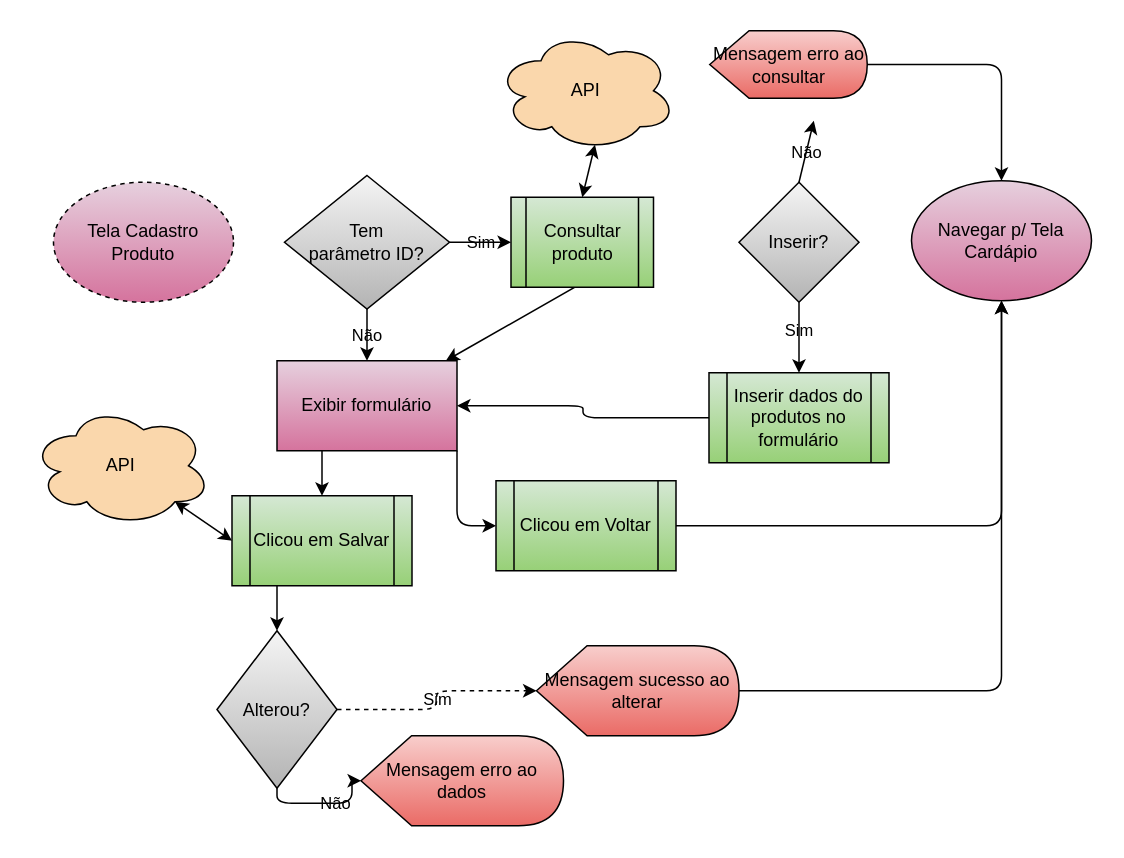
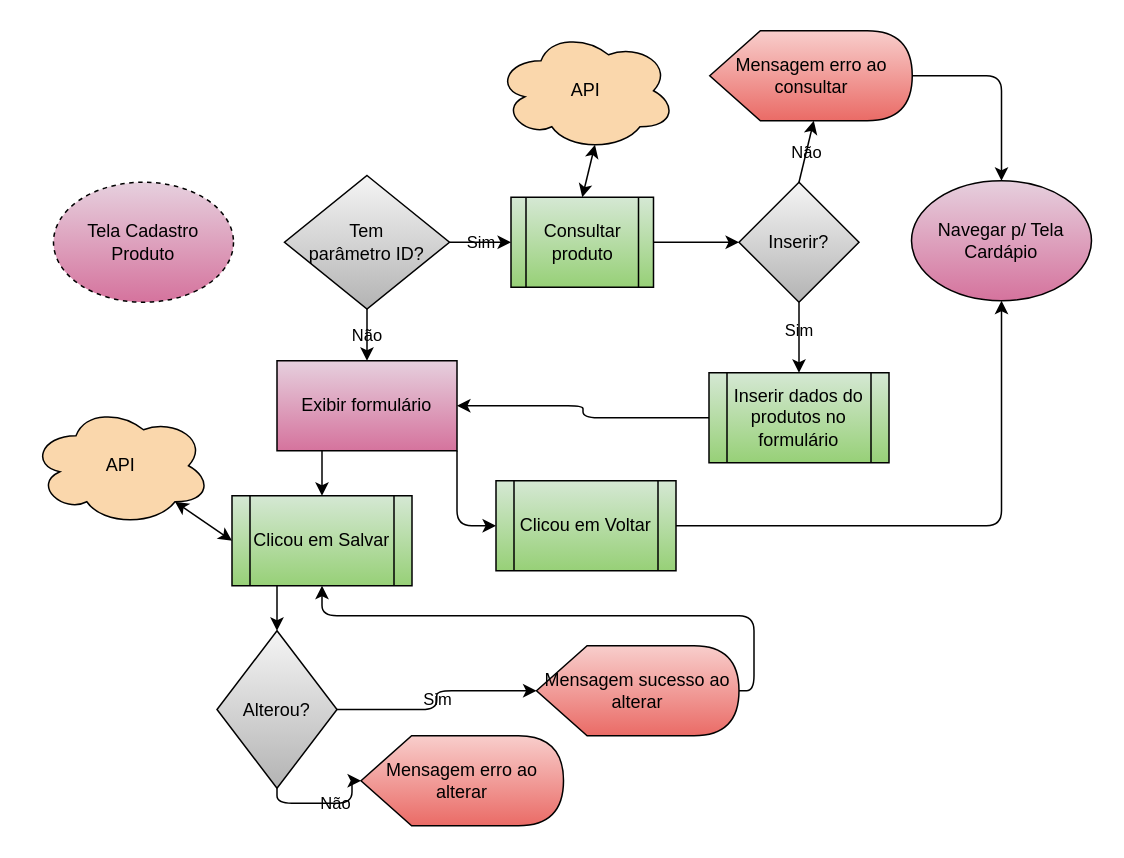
(788, 65) -> (811, 76)
(515, 321) -> (691, 242)
(955, 691) -> (565, 616)
(435, 705) -> (435, 705)
(462, 781) -> (462, 781)
